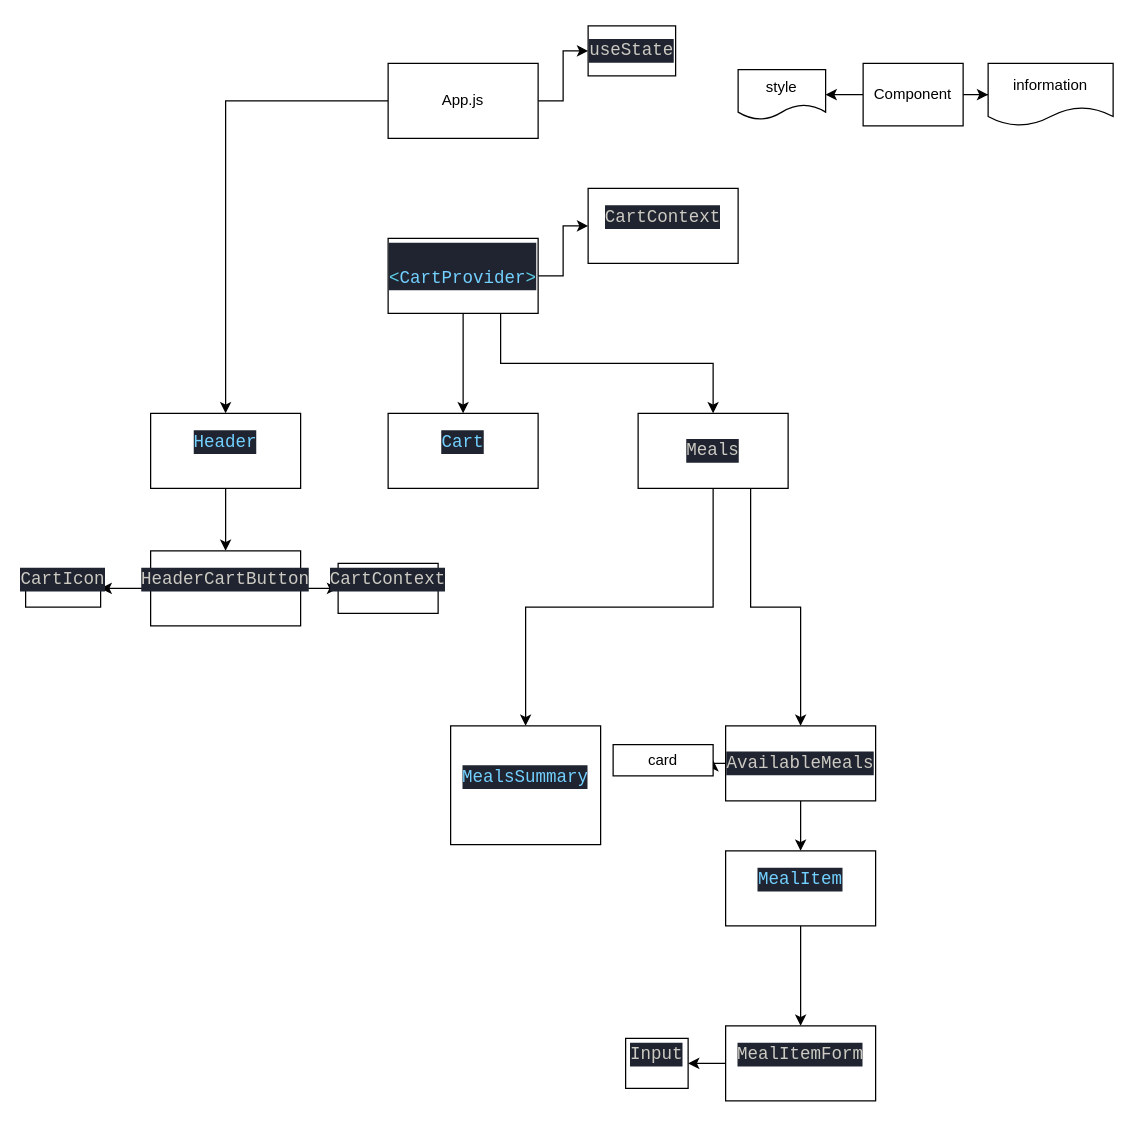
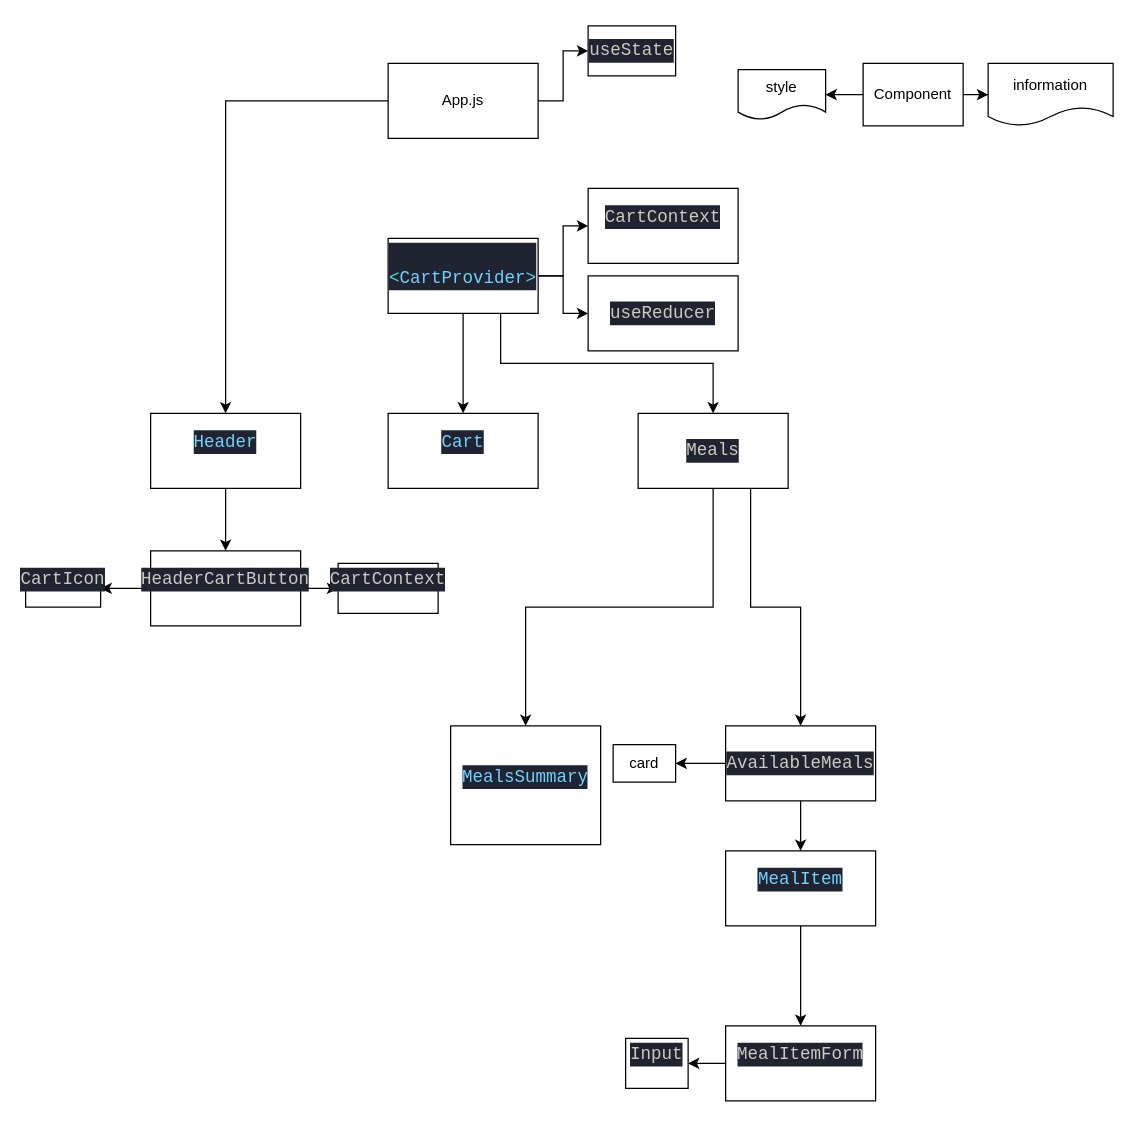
none -> (563, 304)
none -> (663, 313)
(663, 760) -> (644, 763)
